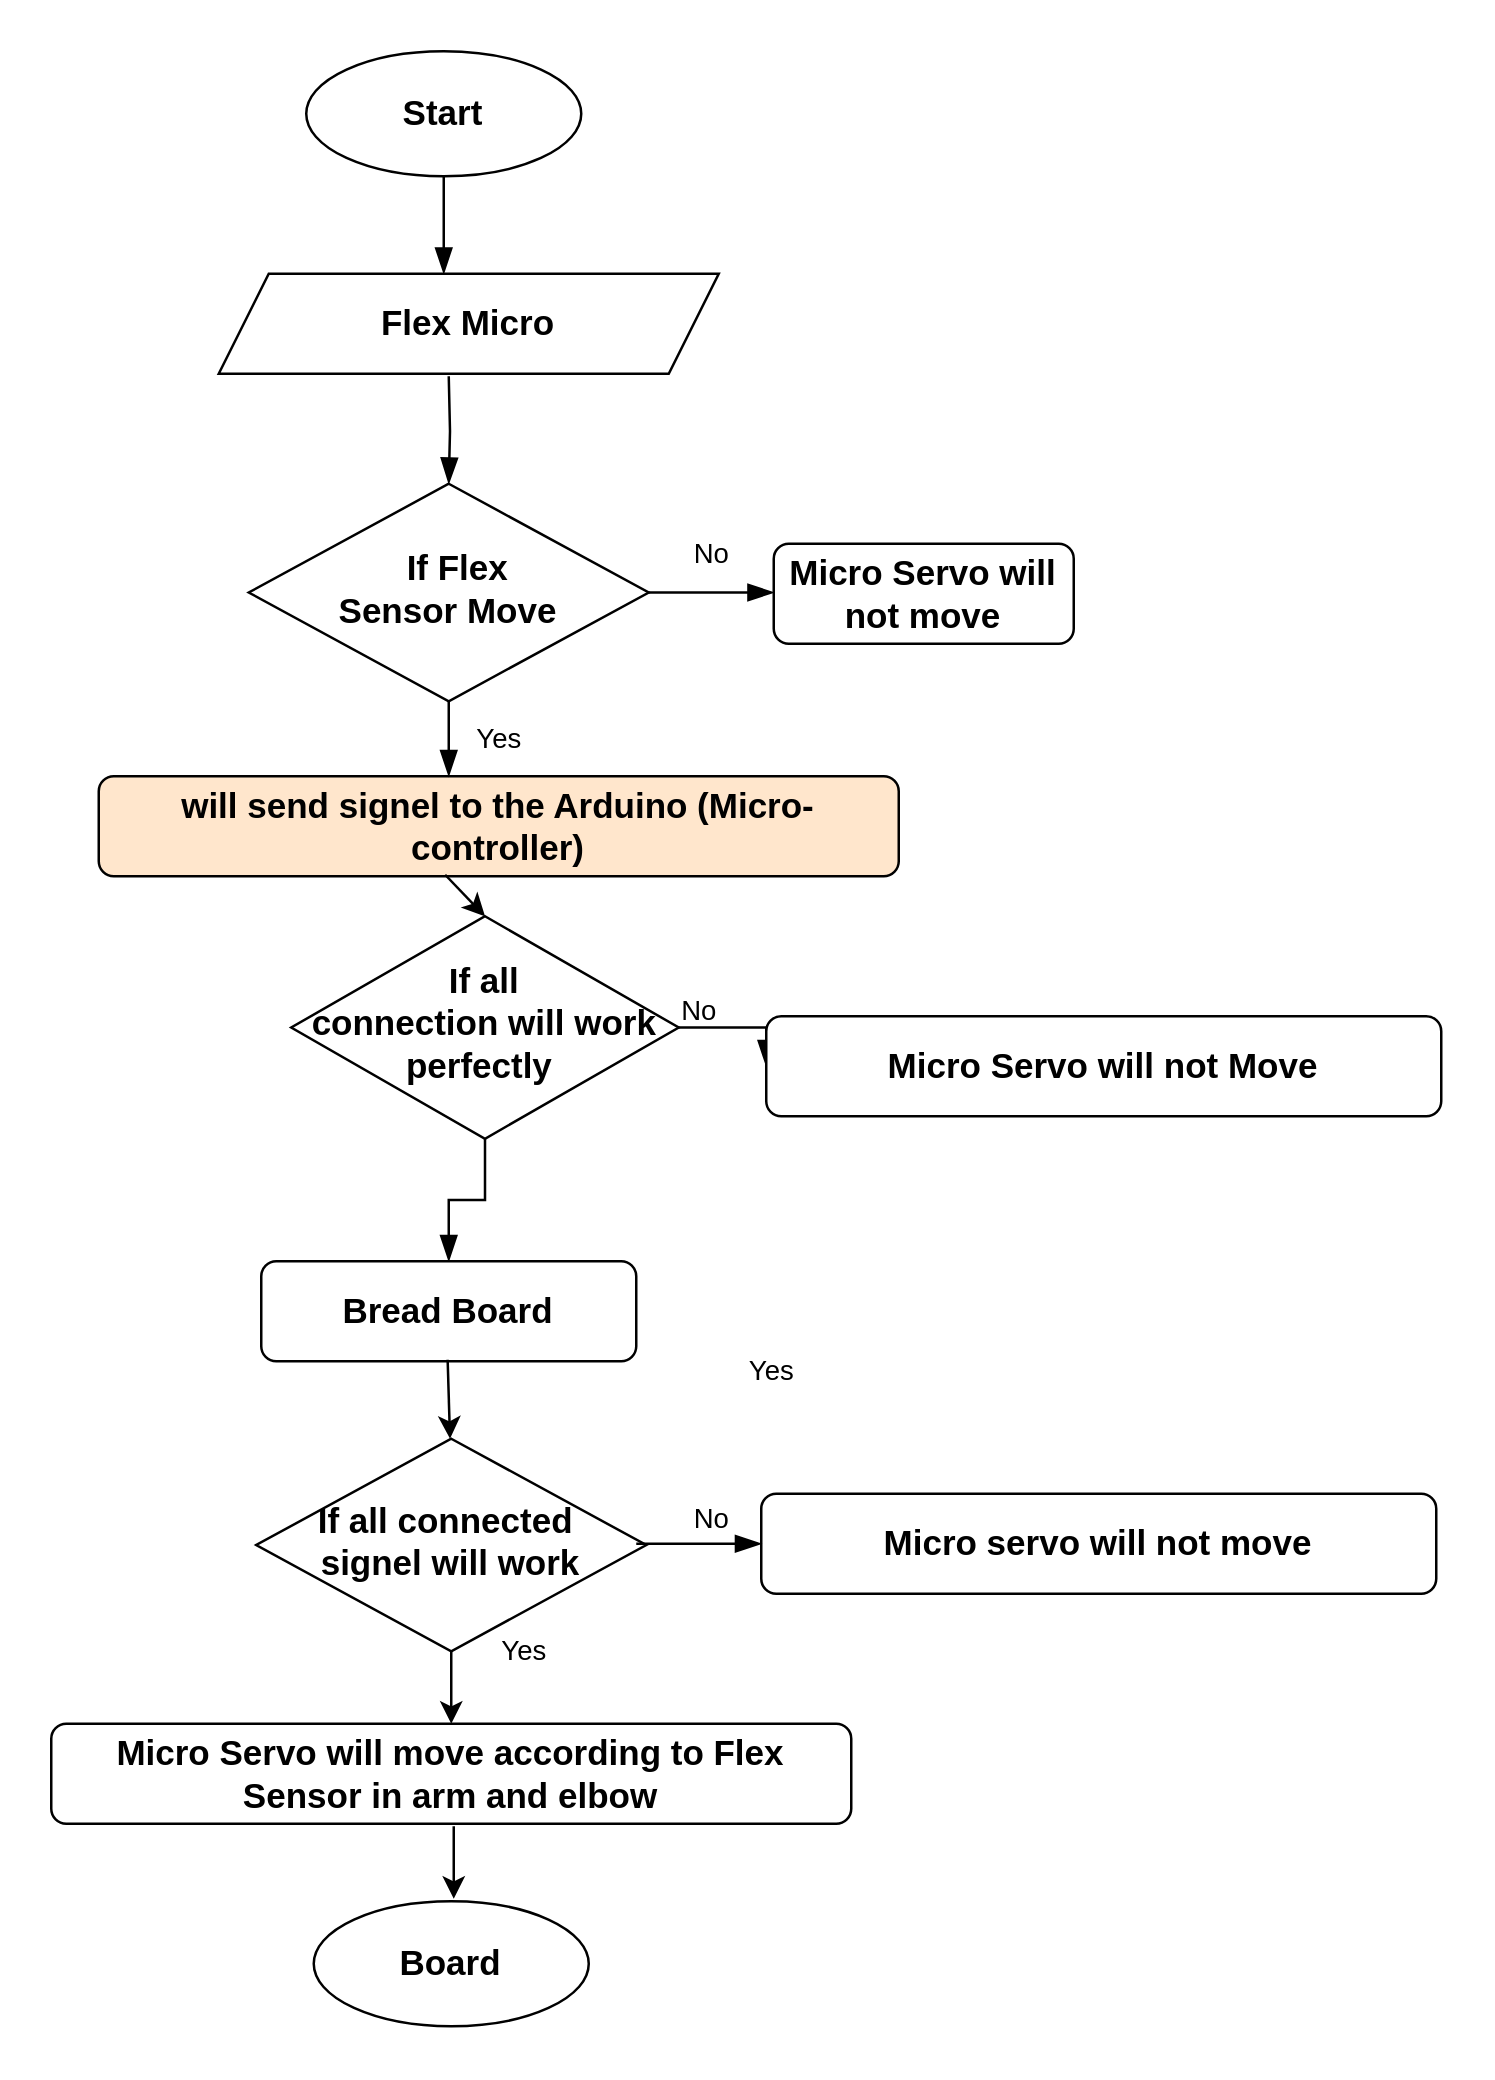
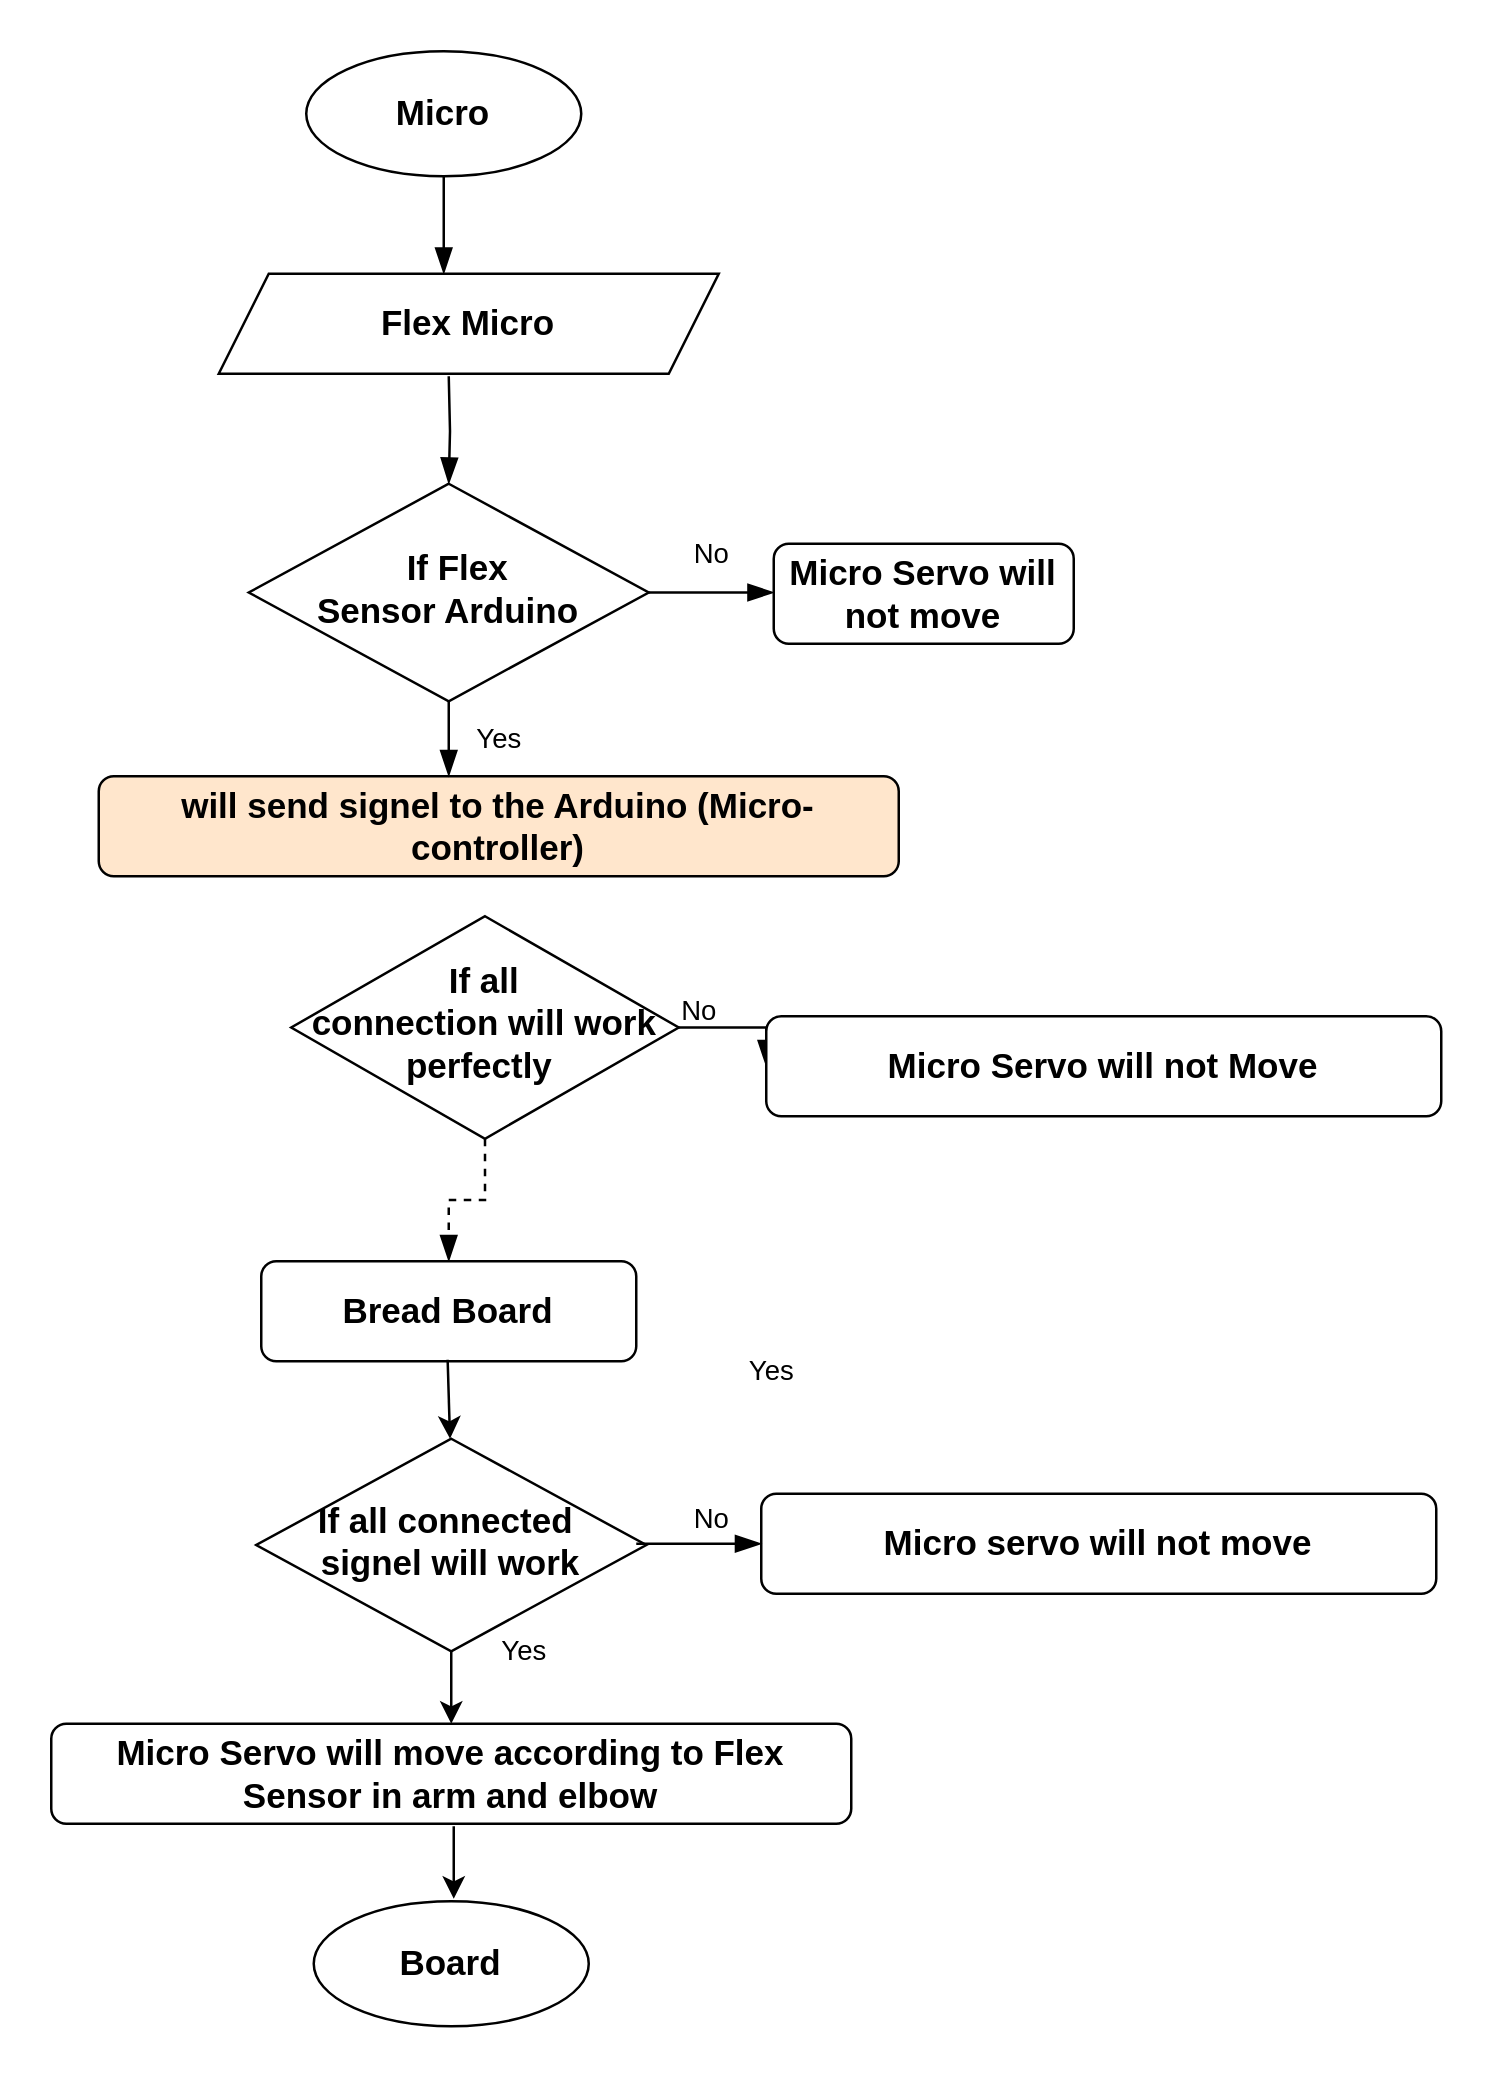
(444, 114) -> (444, 114)
(449, 589) -> (449, 589)
(459, 889) -> none
(478, 1200) -> (478, 1200)
